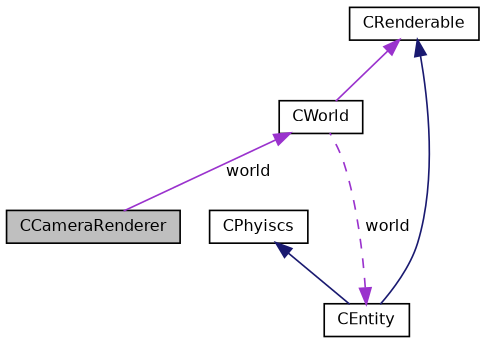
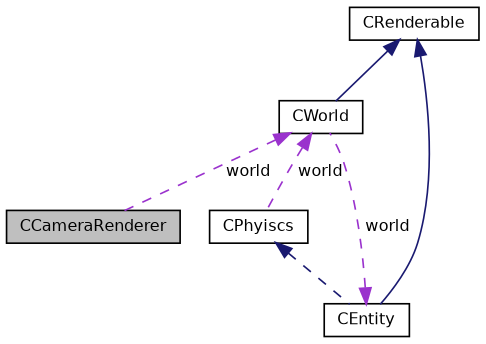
(362, 76) -> (362, 76)
(200, 175) -> (200, 175)
none -> (284, 179)
(319, 279) -> (319, 279)
